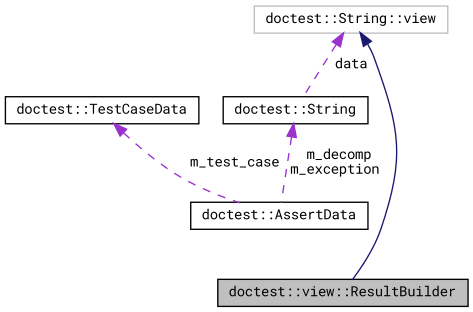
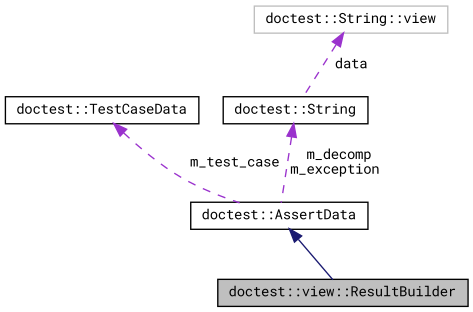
(396, 165) -> (316, 260)
